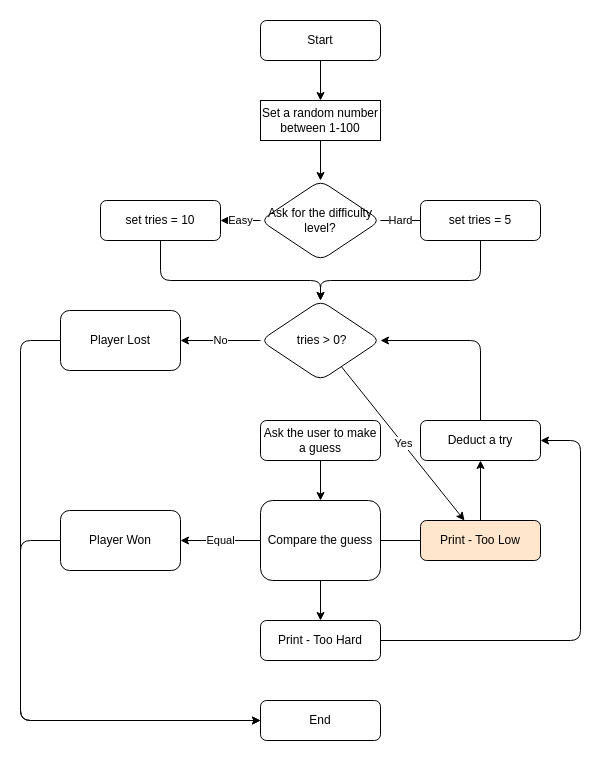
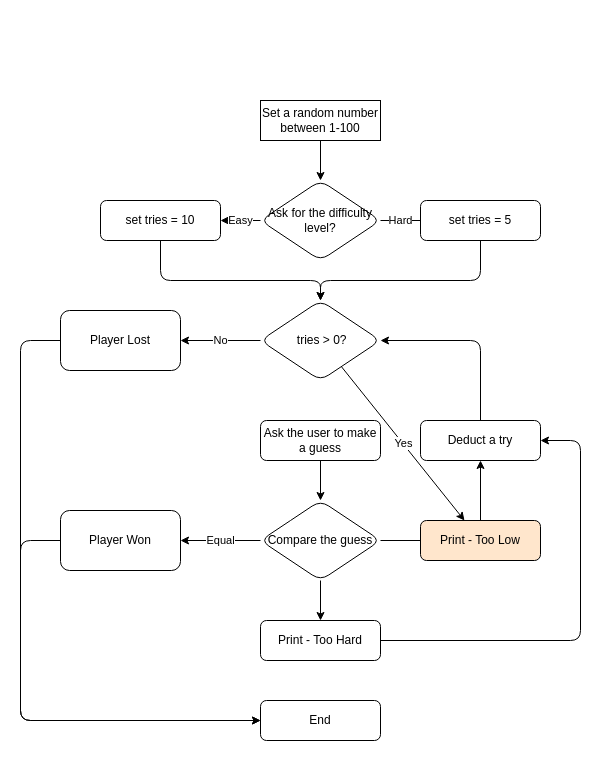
(321, 41) -> none
(321, 77) -> none
(321, 541) -> (321, 541)
